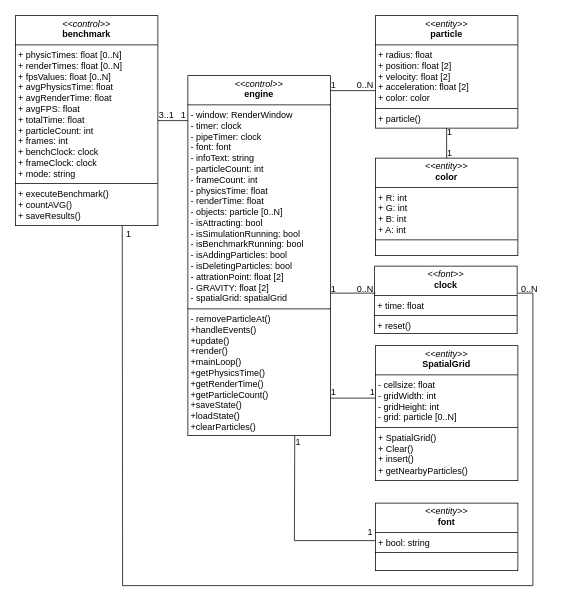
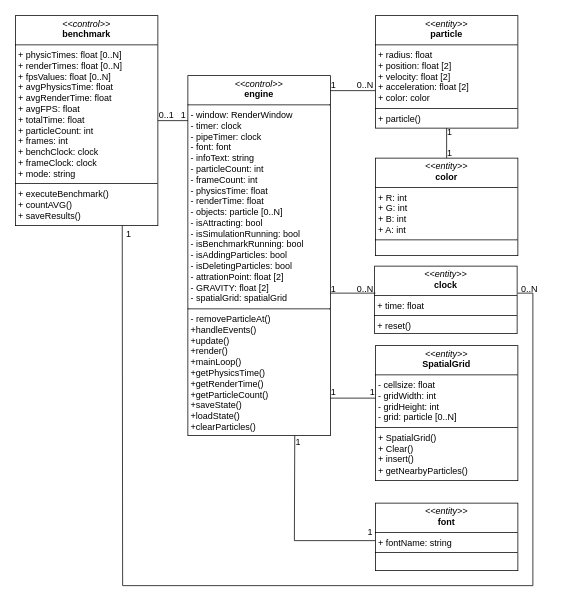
(167, 115) -> (167, 115)
(402, 287) -> (402, 287)
(405, 519) -> (416, 519)
